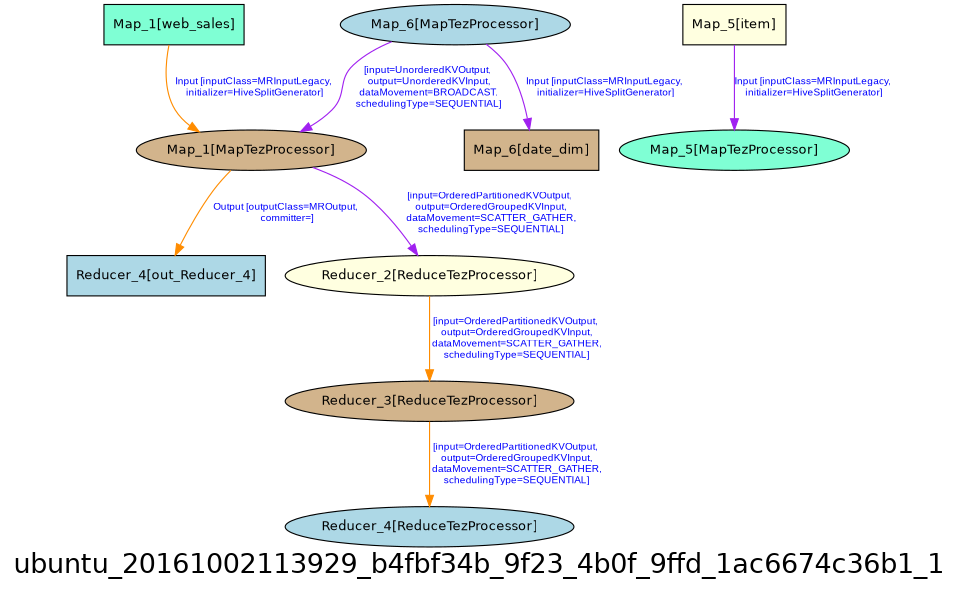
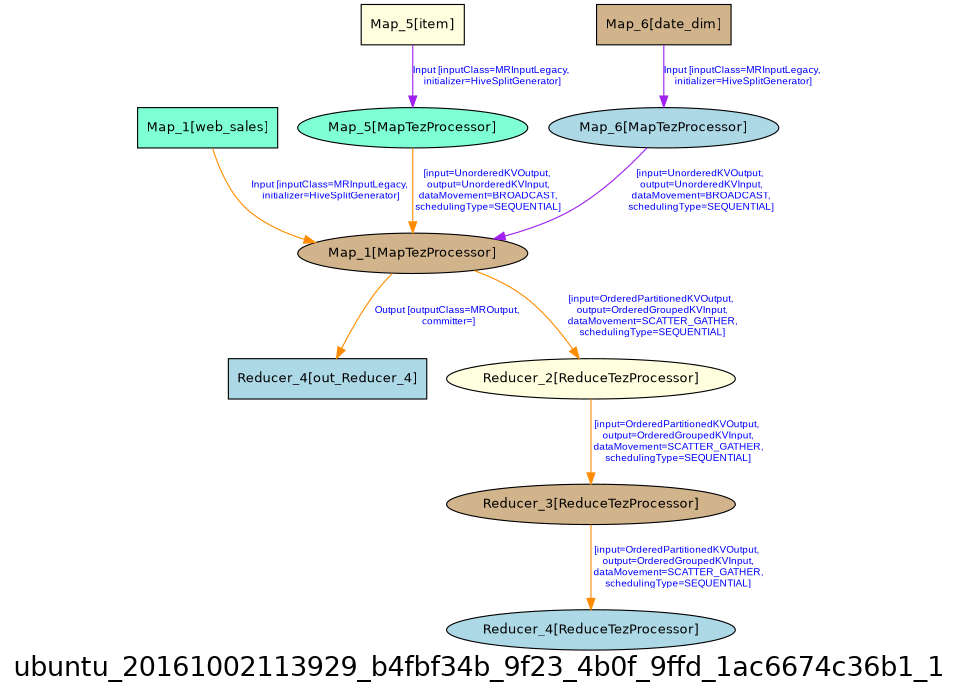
(514, 77) -> (664, 71)
none -> (413, 185)
(369, 198) -> (530, 301)
